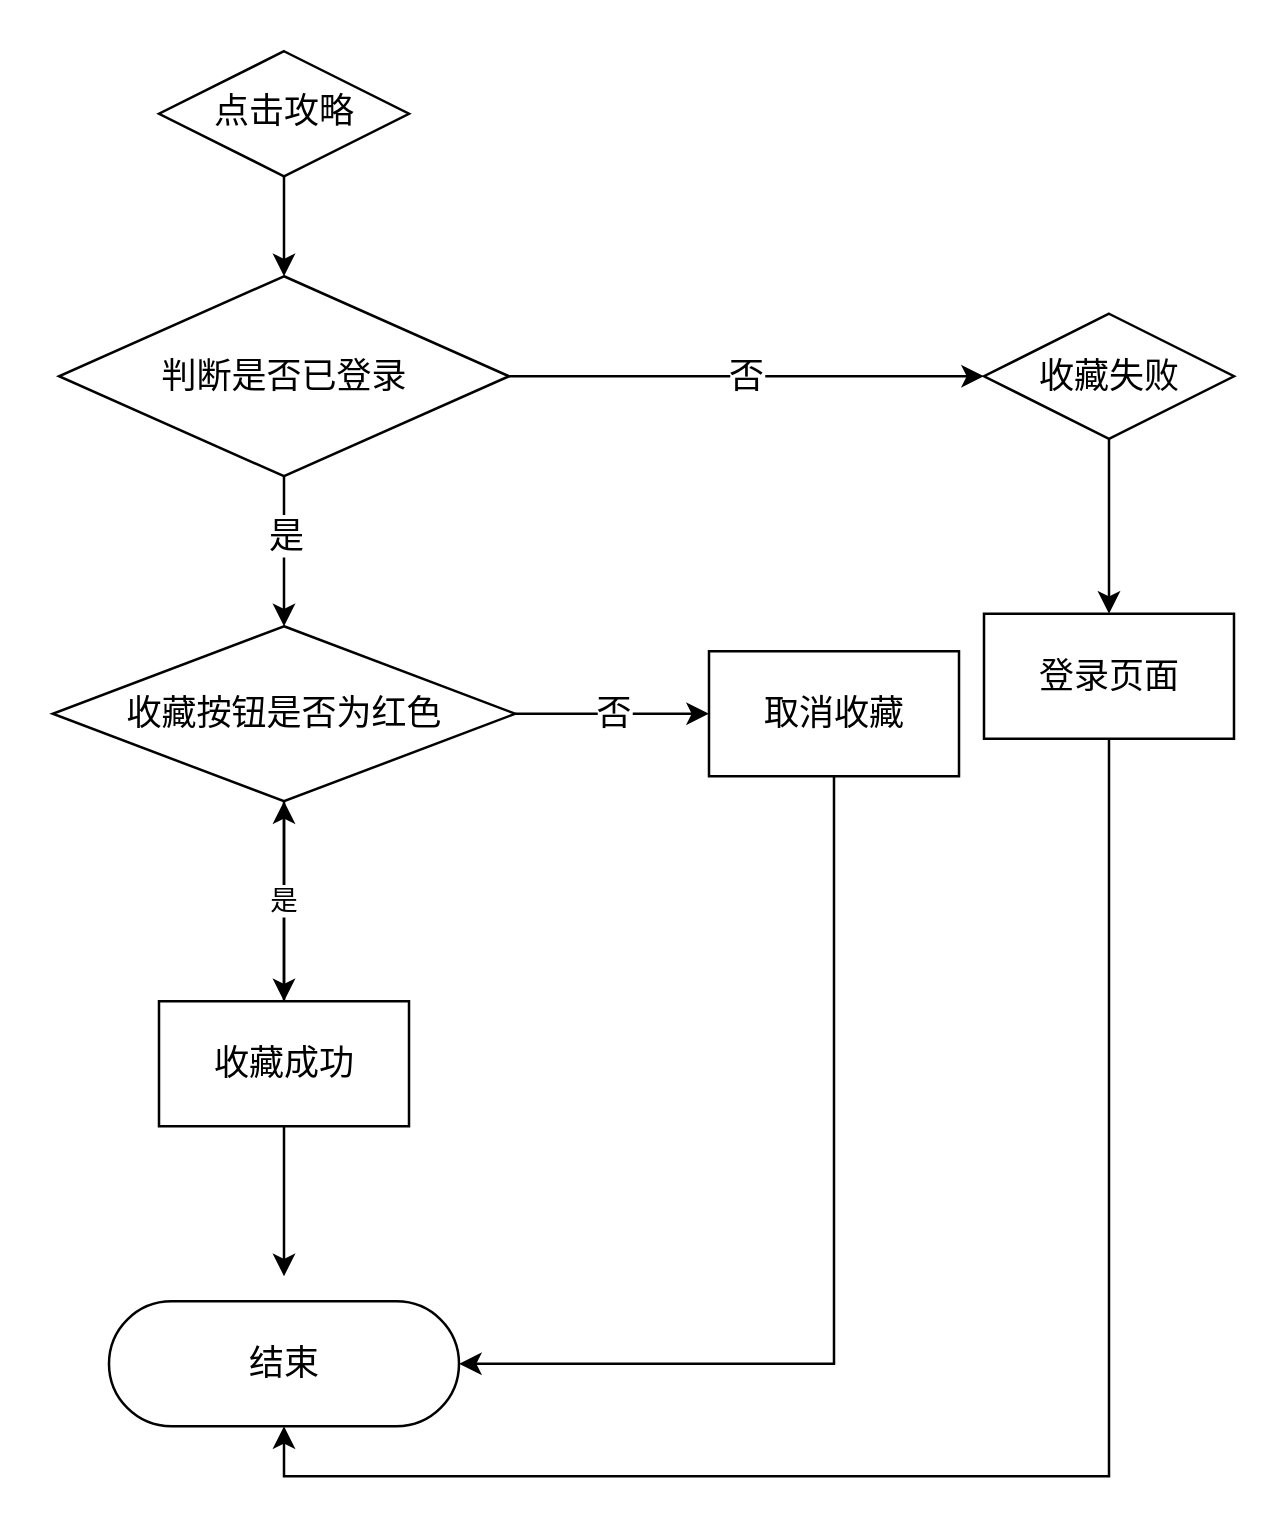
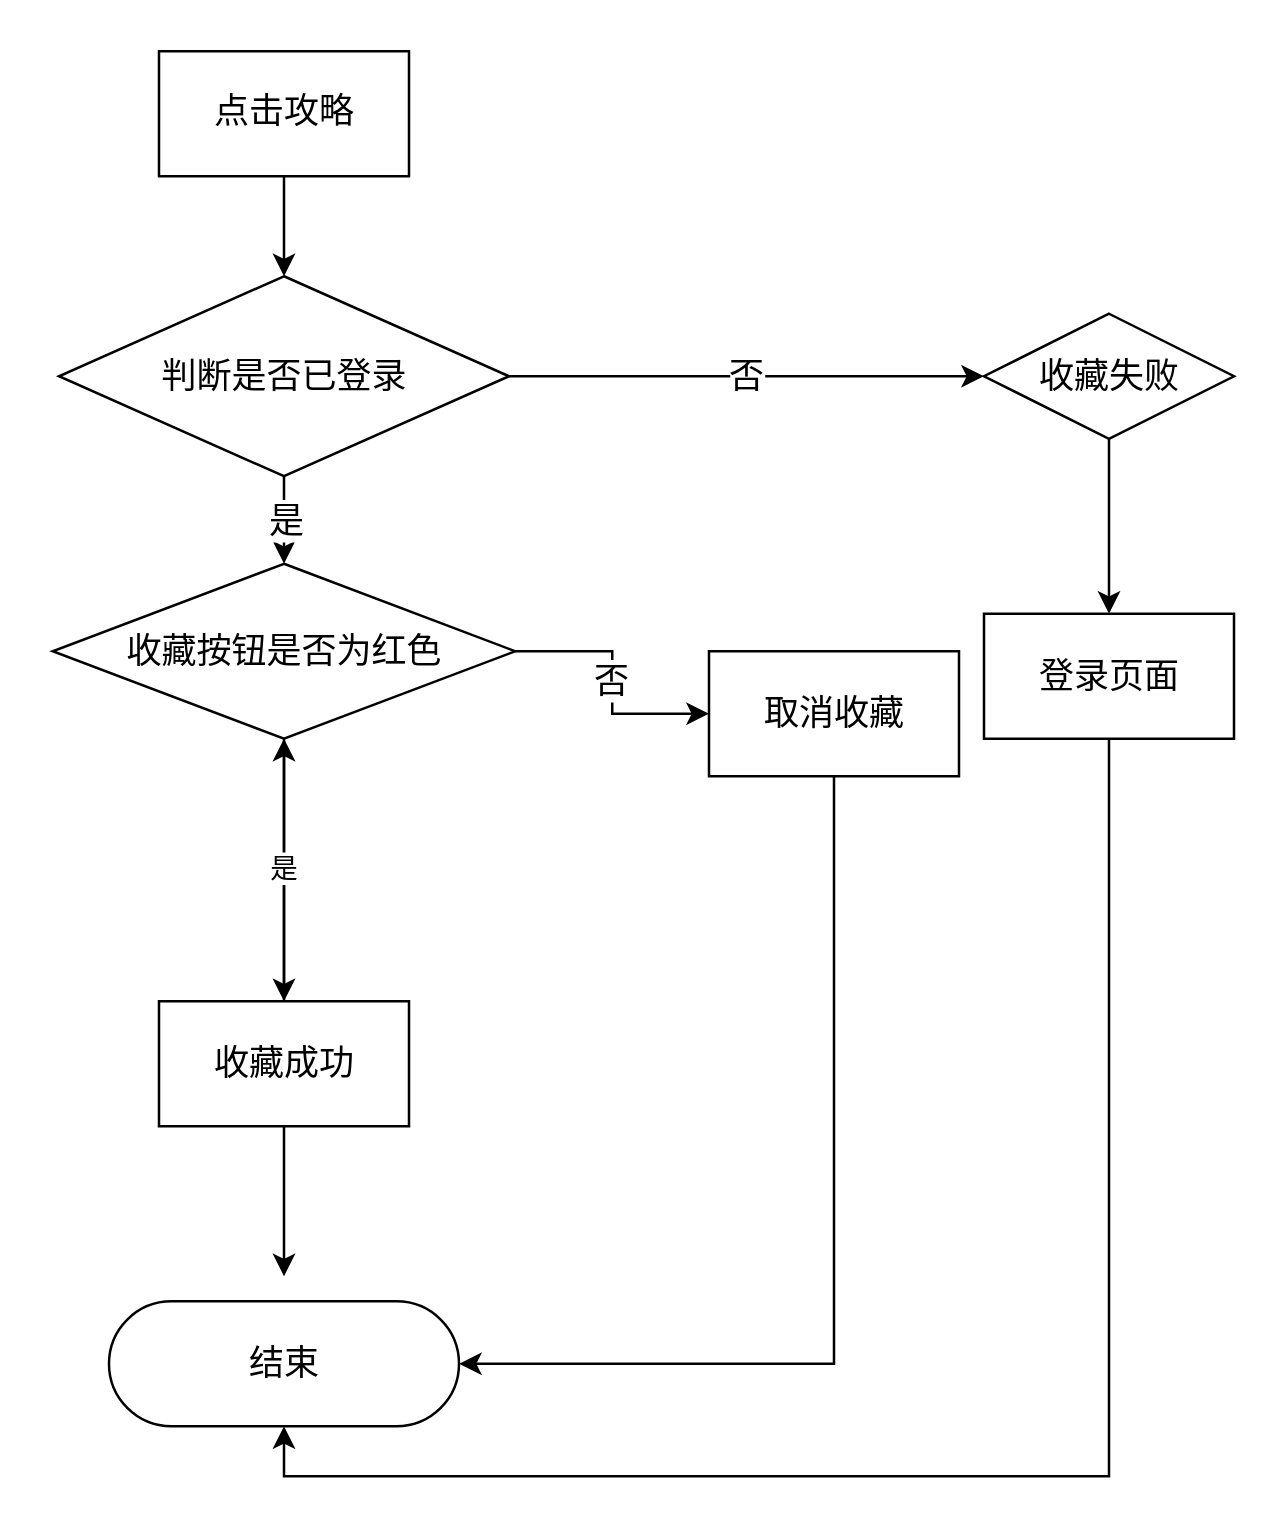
(284, 114) -> (284, 114)
(284, 714) -> (284, 651)
